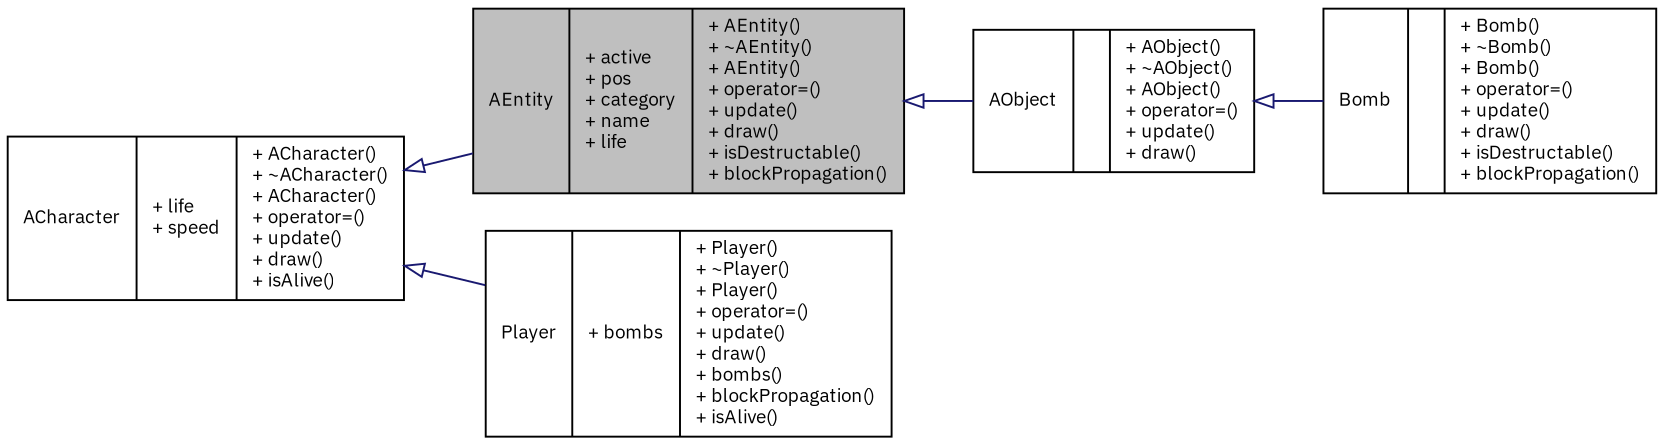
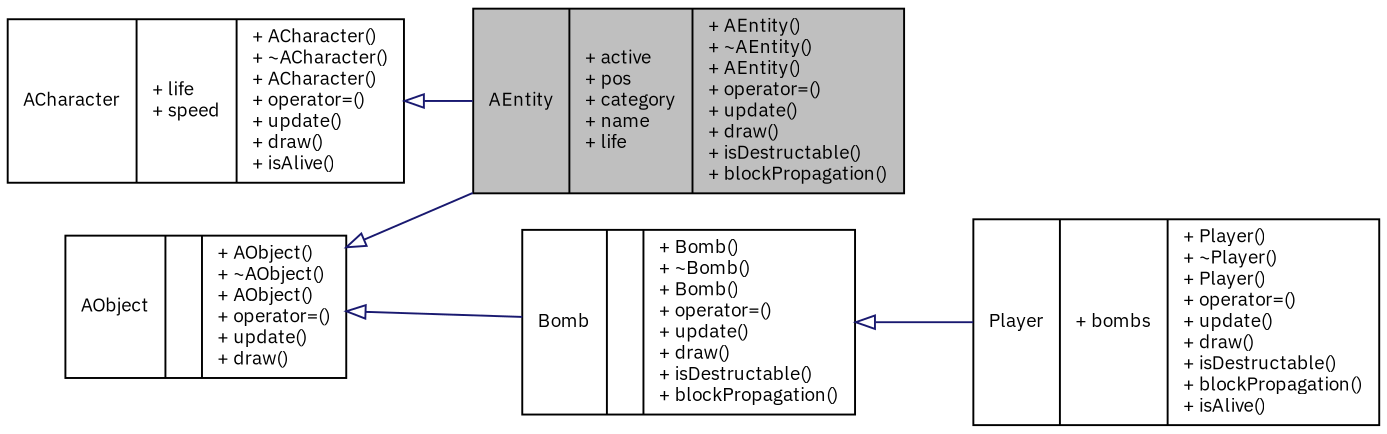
(949, 101) -> (418, 216)
(454, 278) -> (924, 322)
(740, 375) -> (1260, 364)
